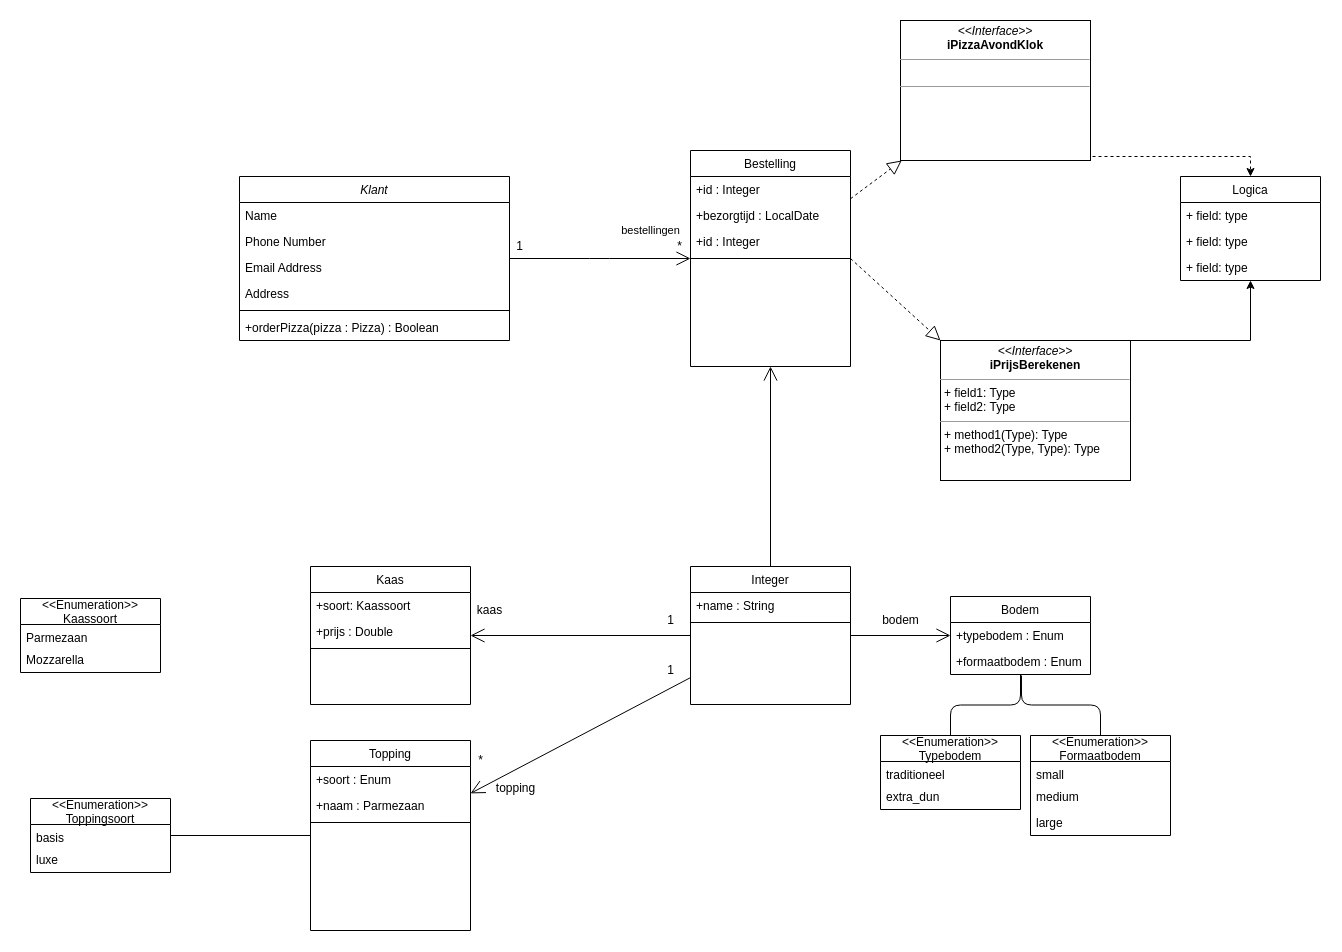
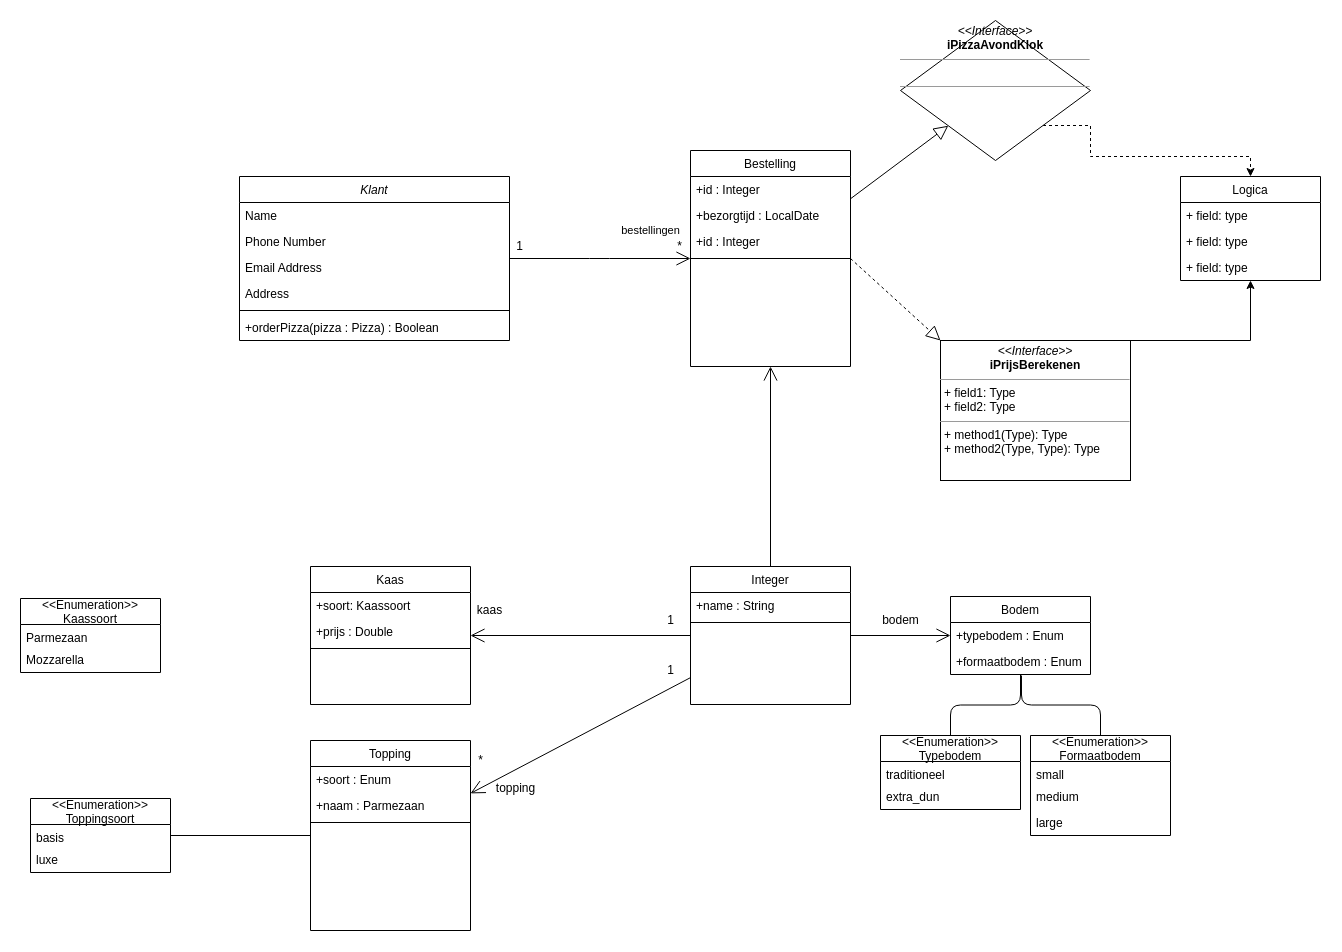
(996, 91) -> (996, 91)
(871, 184) -> (894, 166)
